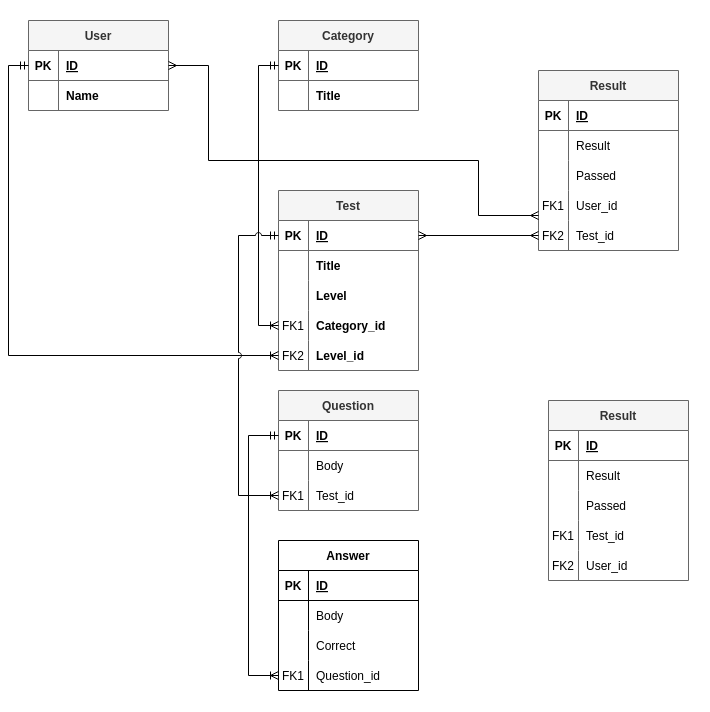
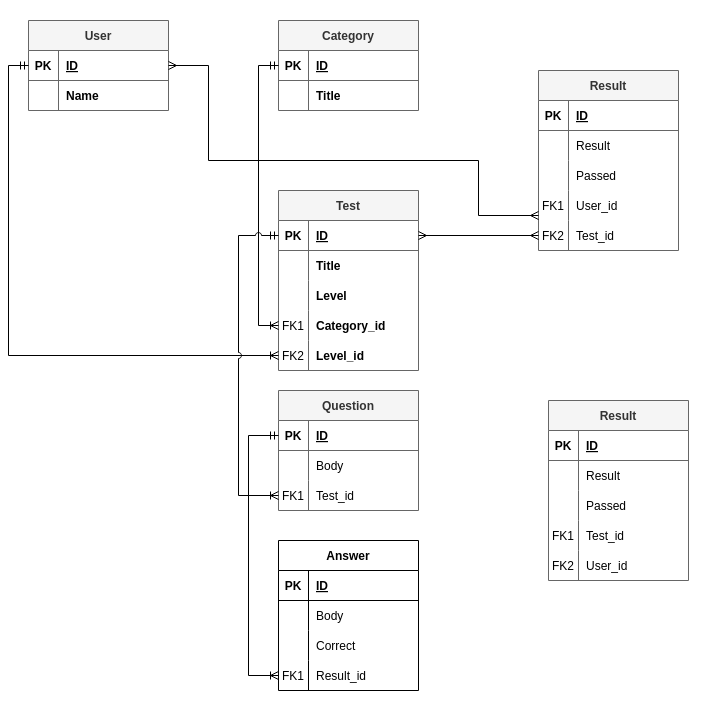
(350, 676) -> (343, 676)
